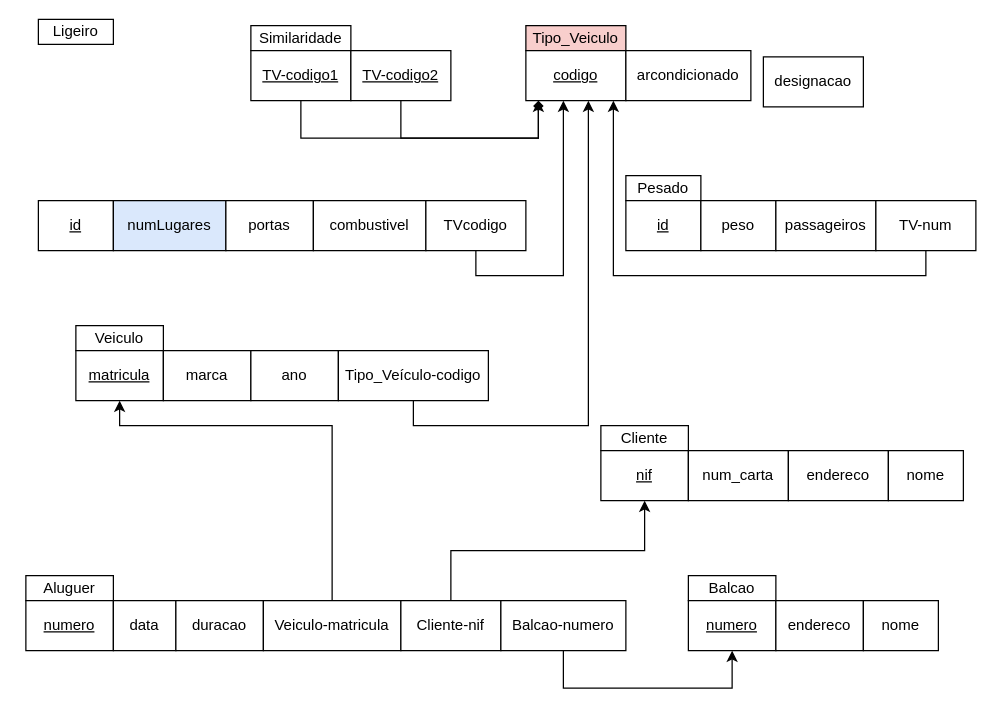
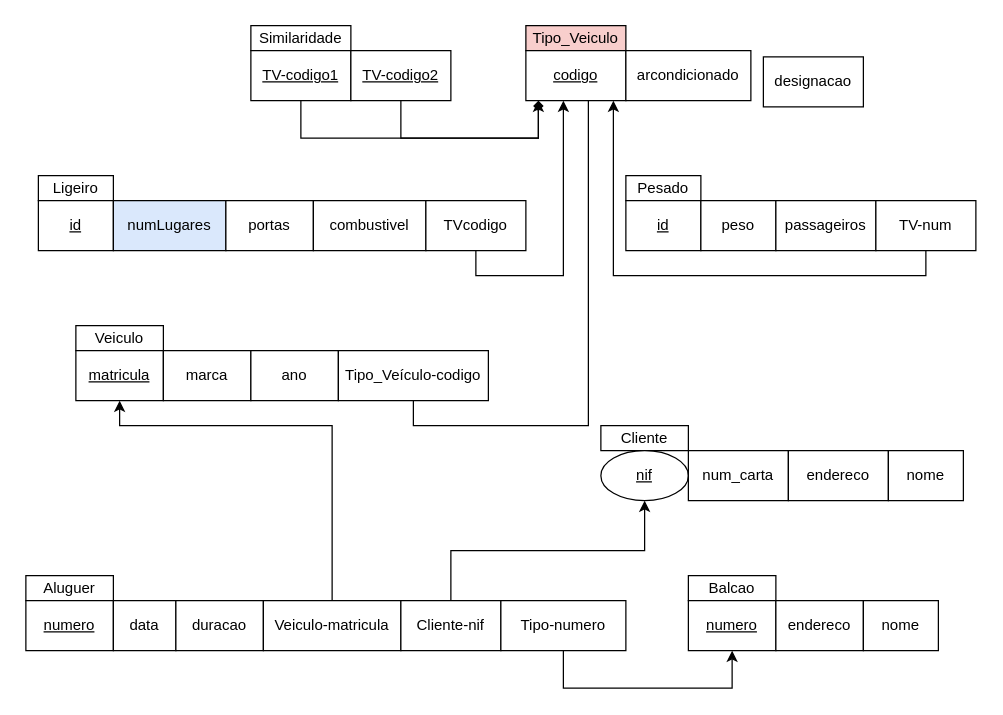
(76, 32) -> (76, 188)
(588, 110) -> (588, 106)
(644, 476) -> (644, 476)
(563, 626) -> (563, 626)
